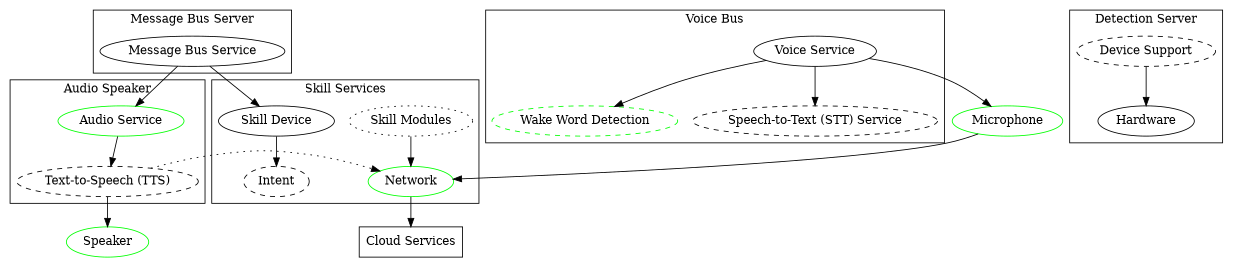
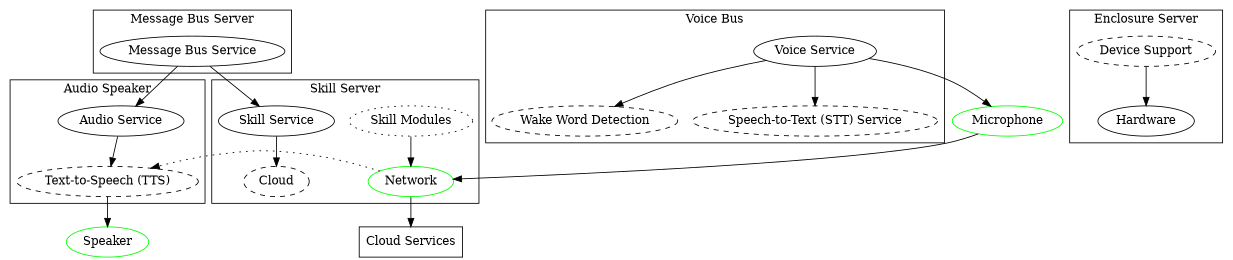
(1146, 20) -> (1146, 20)
(345, 89) -> (345, 89)
(121, 121) -> (121, 121)
(276, 121) -> (276, 121)
(585, 121) -> (585, 121)
(261, 151) -> (270, 151)
(276, 182) -> (276, 182)
